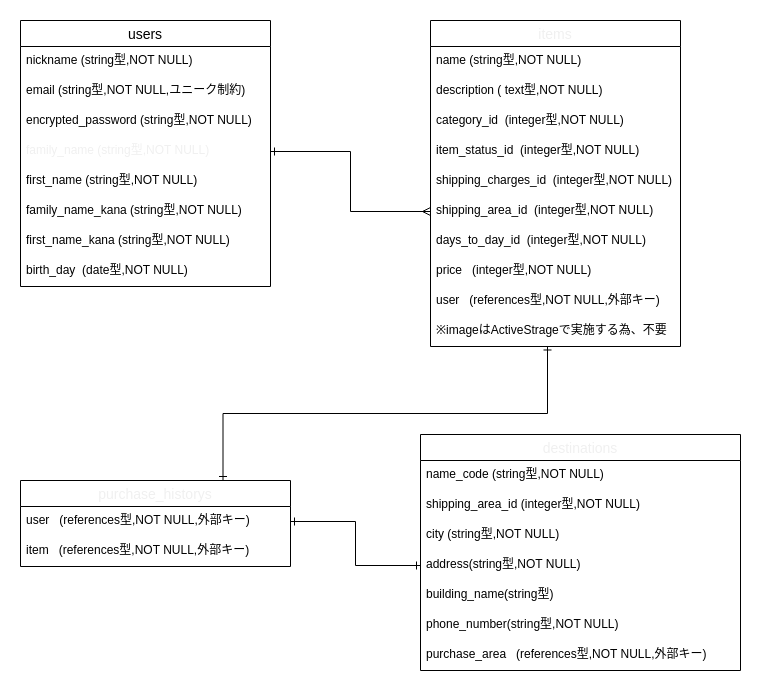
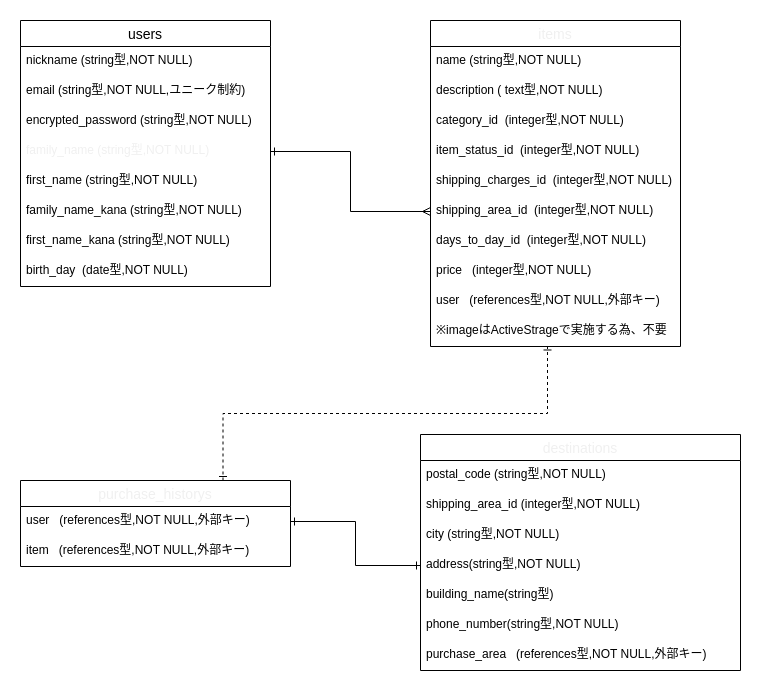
(386, 414) -> (386, 414)
(518, 474) -> (523, 474)
